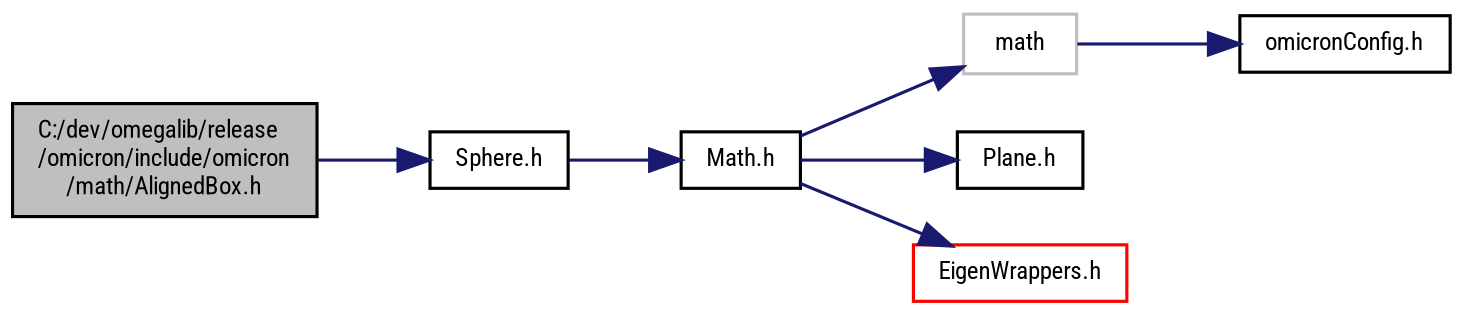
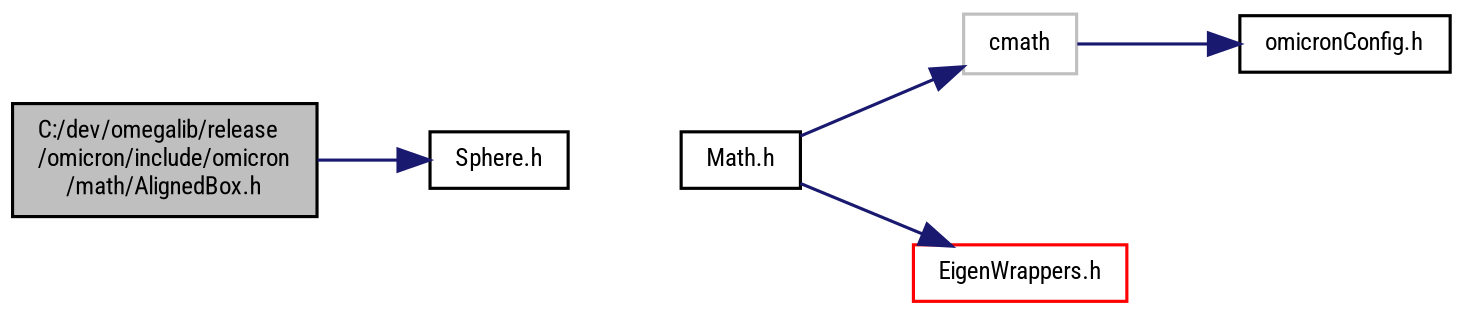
(1020, 44) -> (1020, 44)
(609, 160) -> none
(1020, 160) -> none
